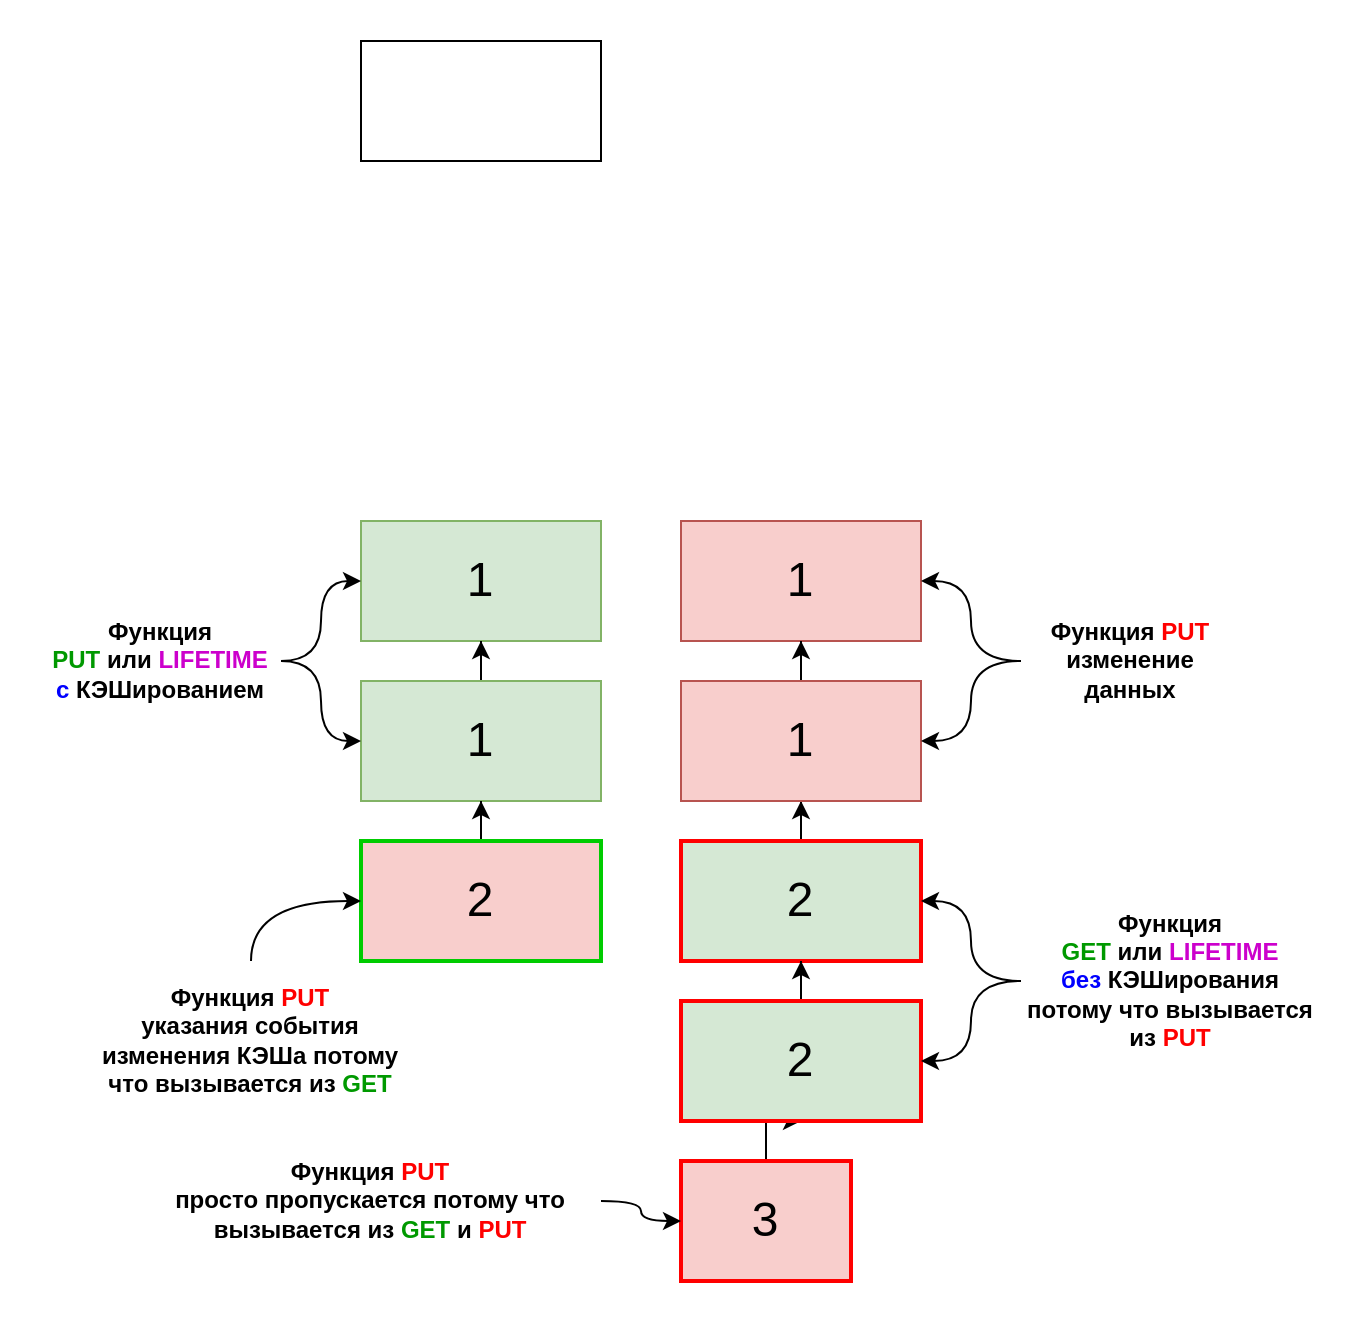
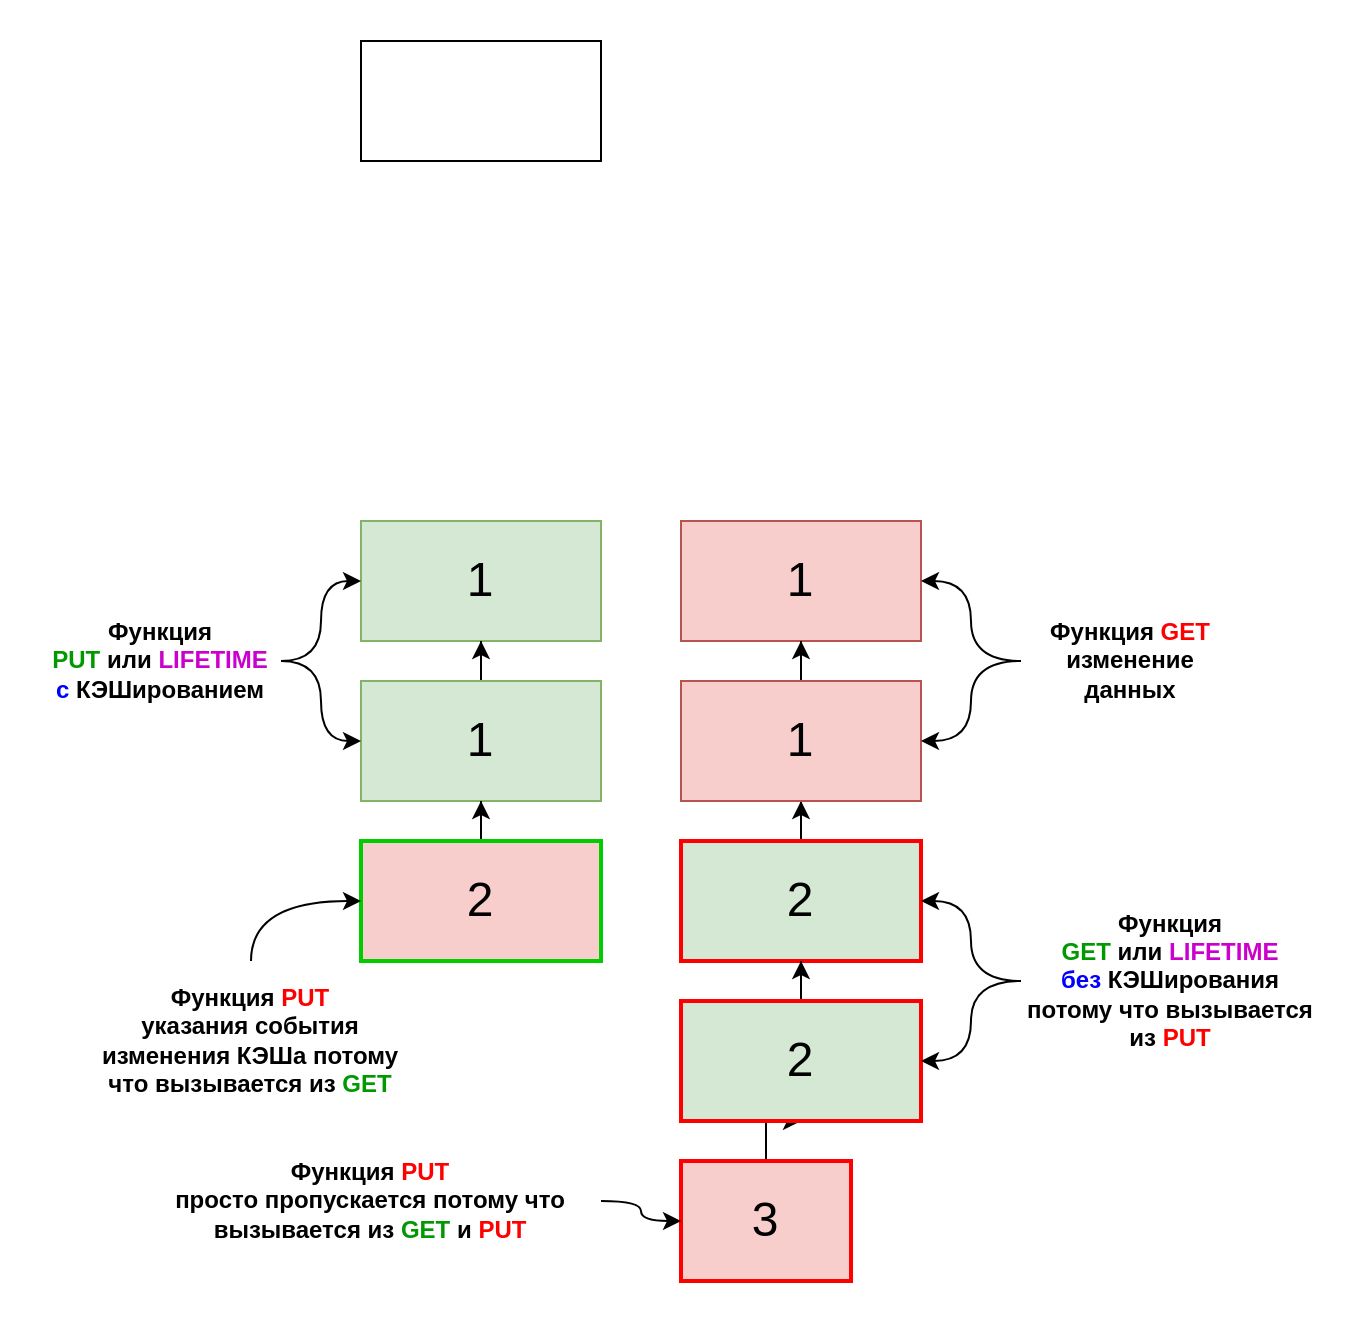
(1131, 661) -> (1131, 661)
